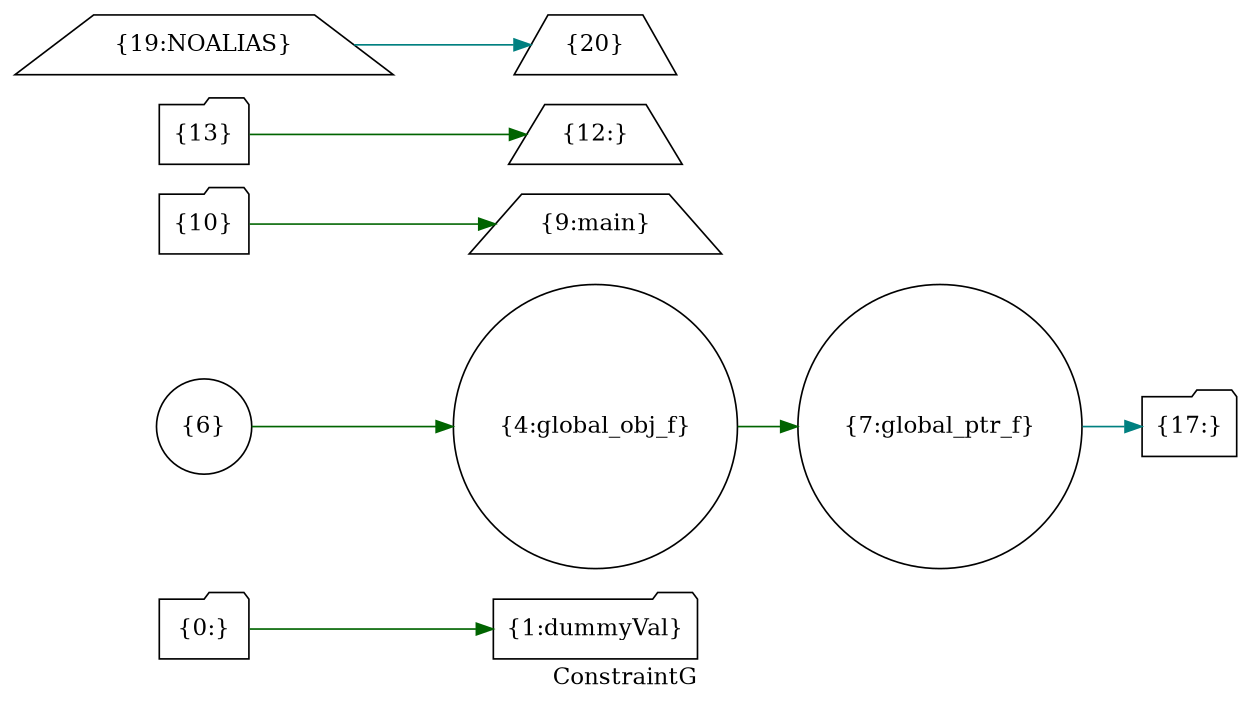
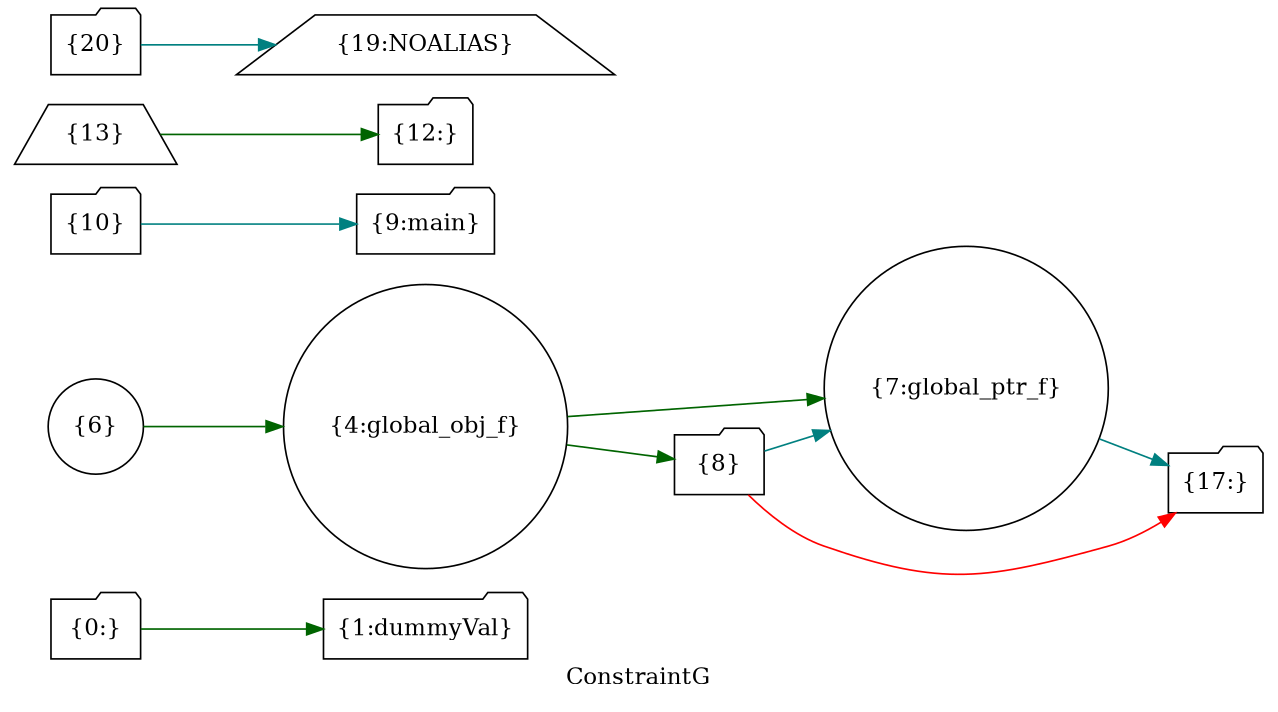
(434, 45) -> (200, 45)
(595, 45) -> (96, 45)
(204, 134) -> (96, 134)
(595, 134) -> (426, 134)
(364, 224) -> (240, 224)
(595, 224) -> (426, 224)
none -> (719, 465)
